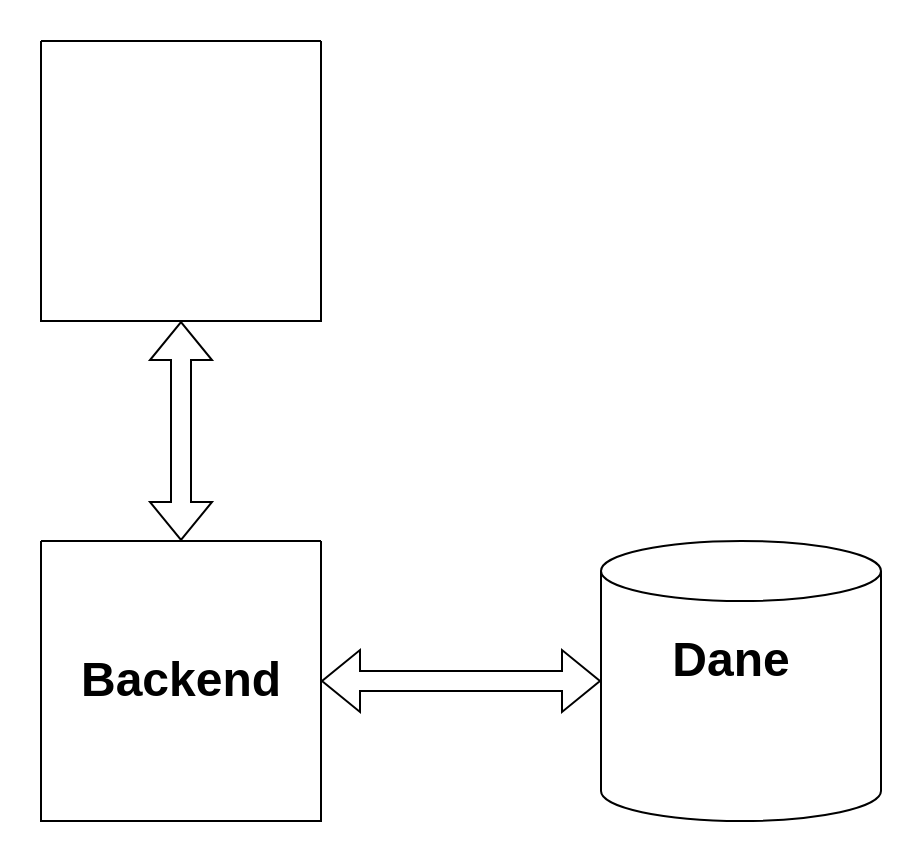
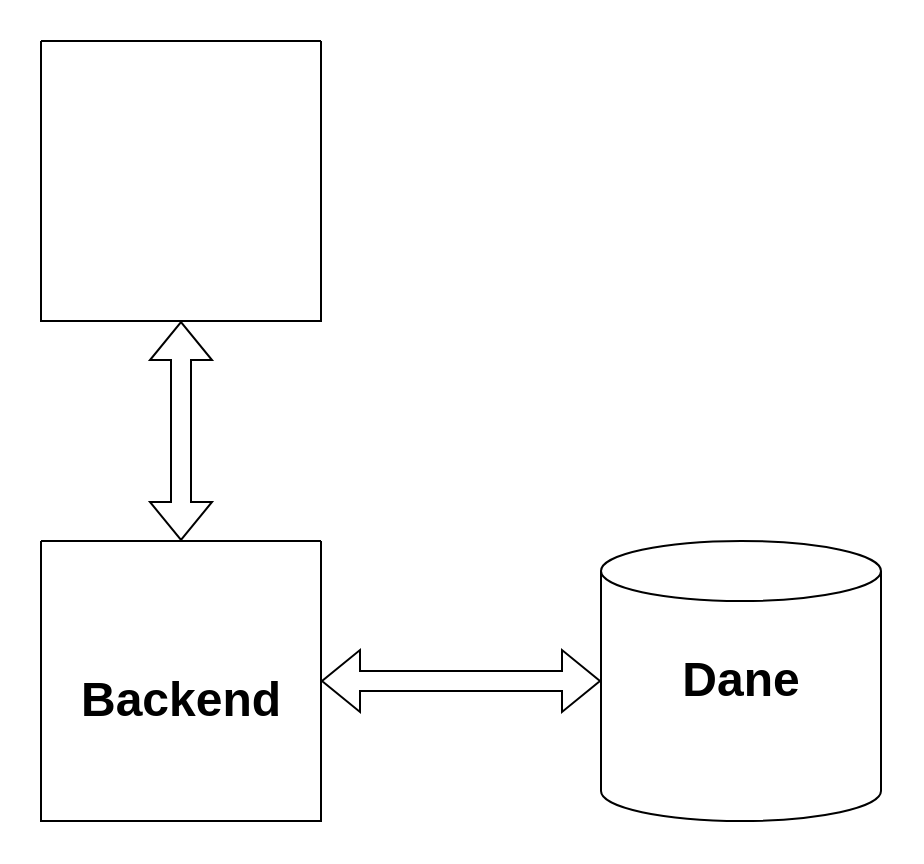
(731, 661) -> (741, 681)
(181, 681) -> (181, 701)
